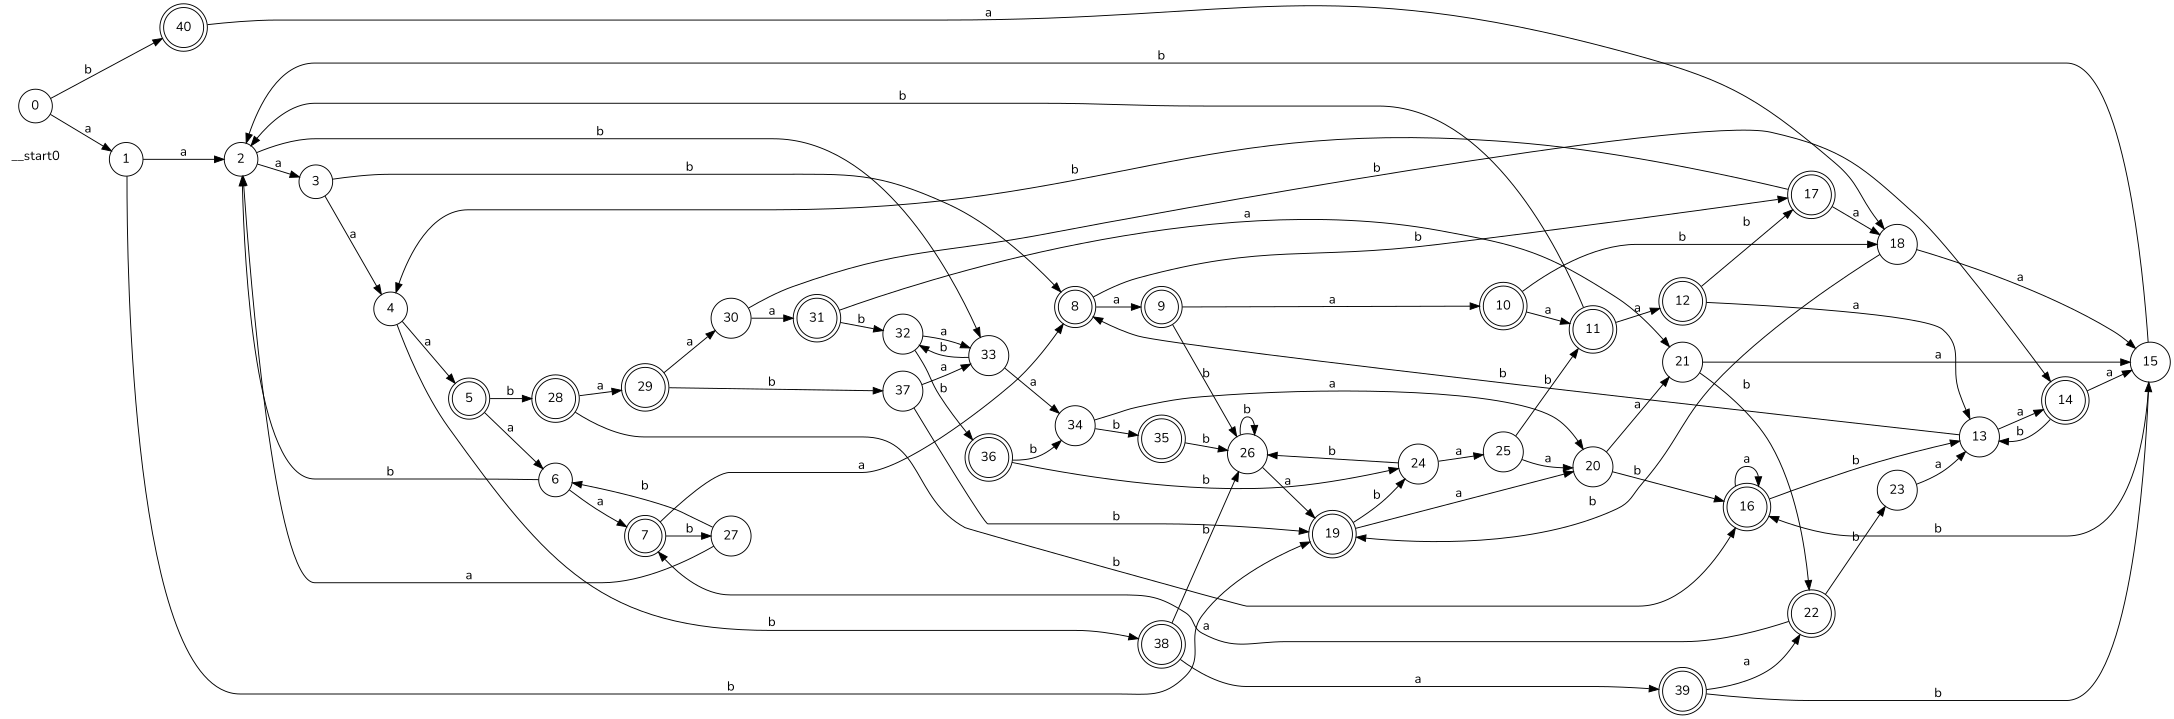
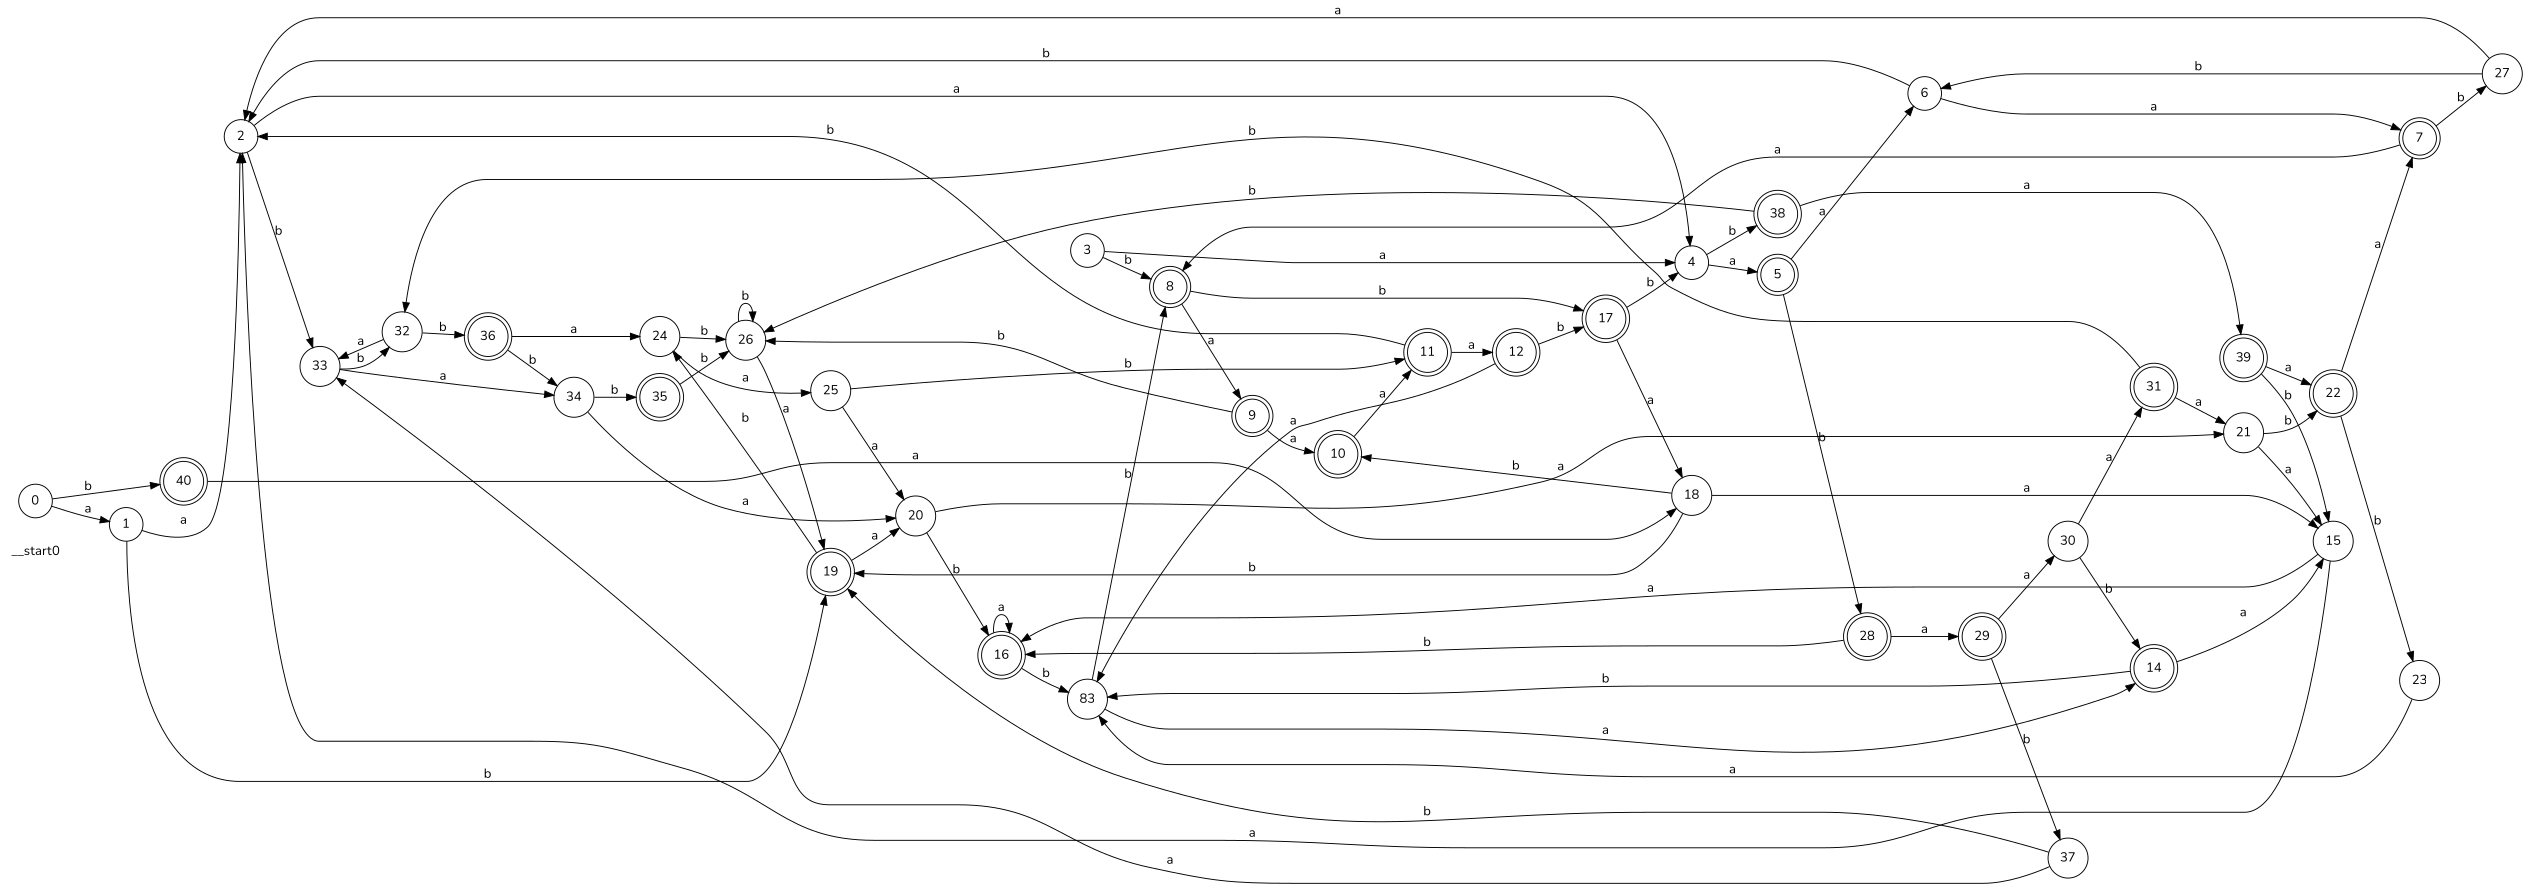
(1162, 56) -> (1252, 833)
(274, 169) -> (1015, 96)
(1689, 244) -> (1521, 476)
(1979, 437) -> (1087, 699)
(1206, 480) -> (574, 329)
(1938, 529) -> (1651, 588)
